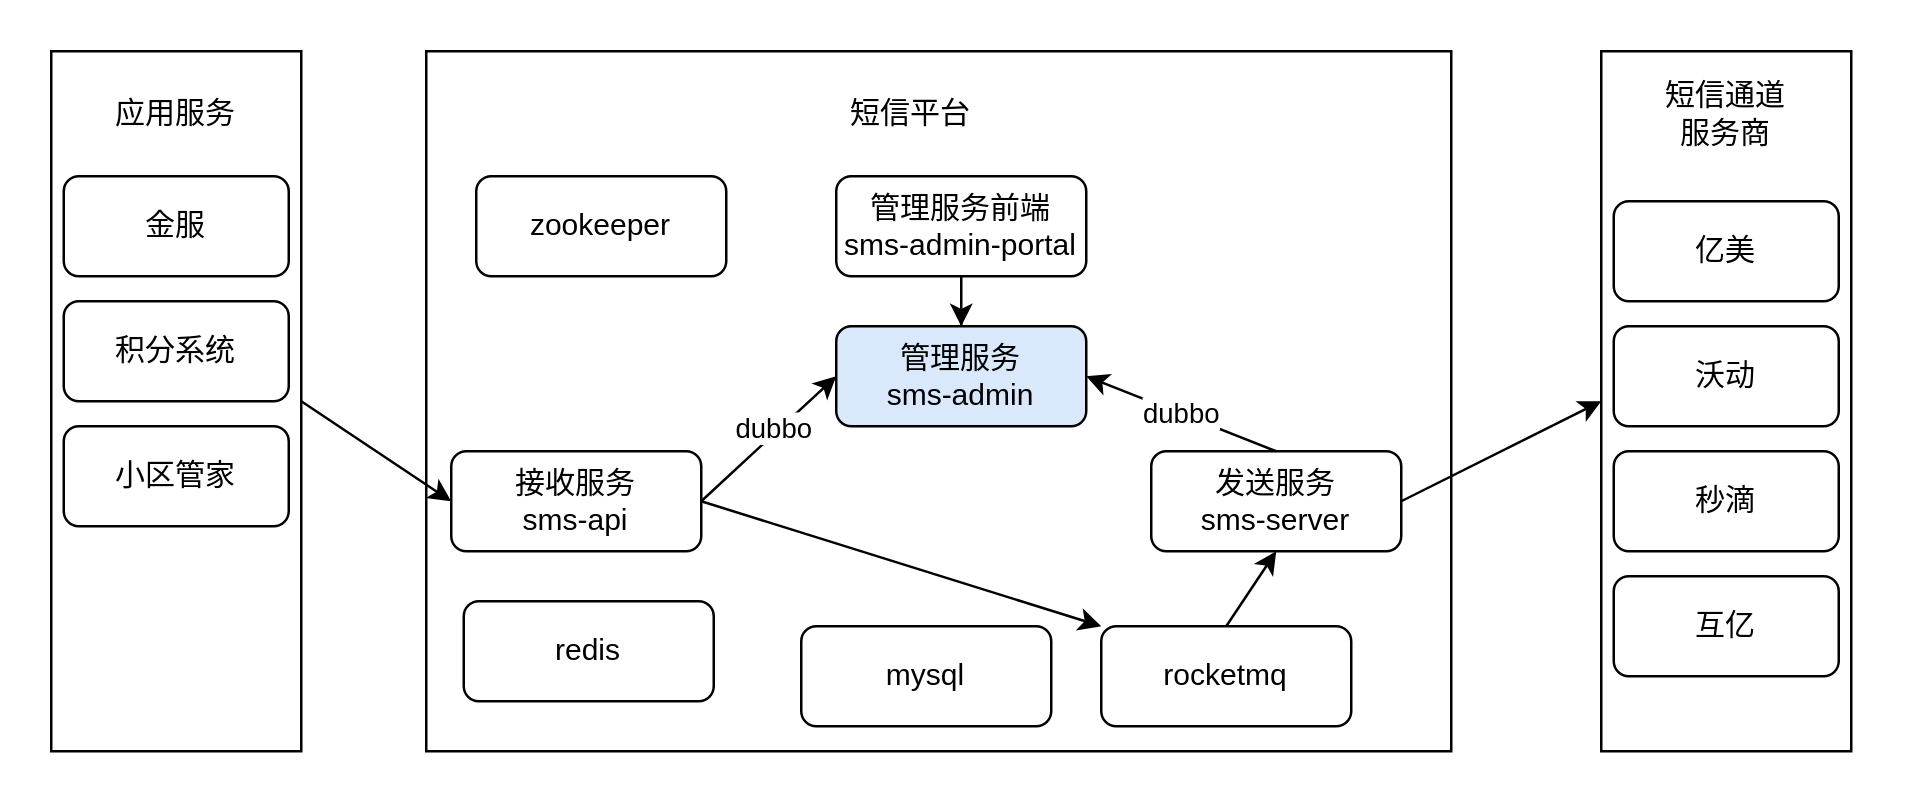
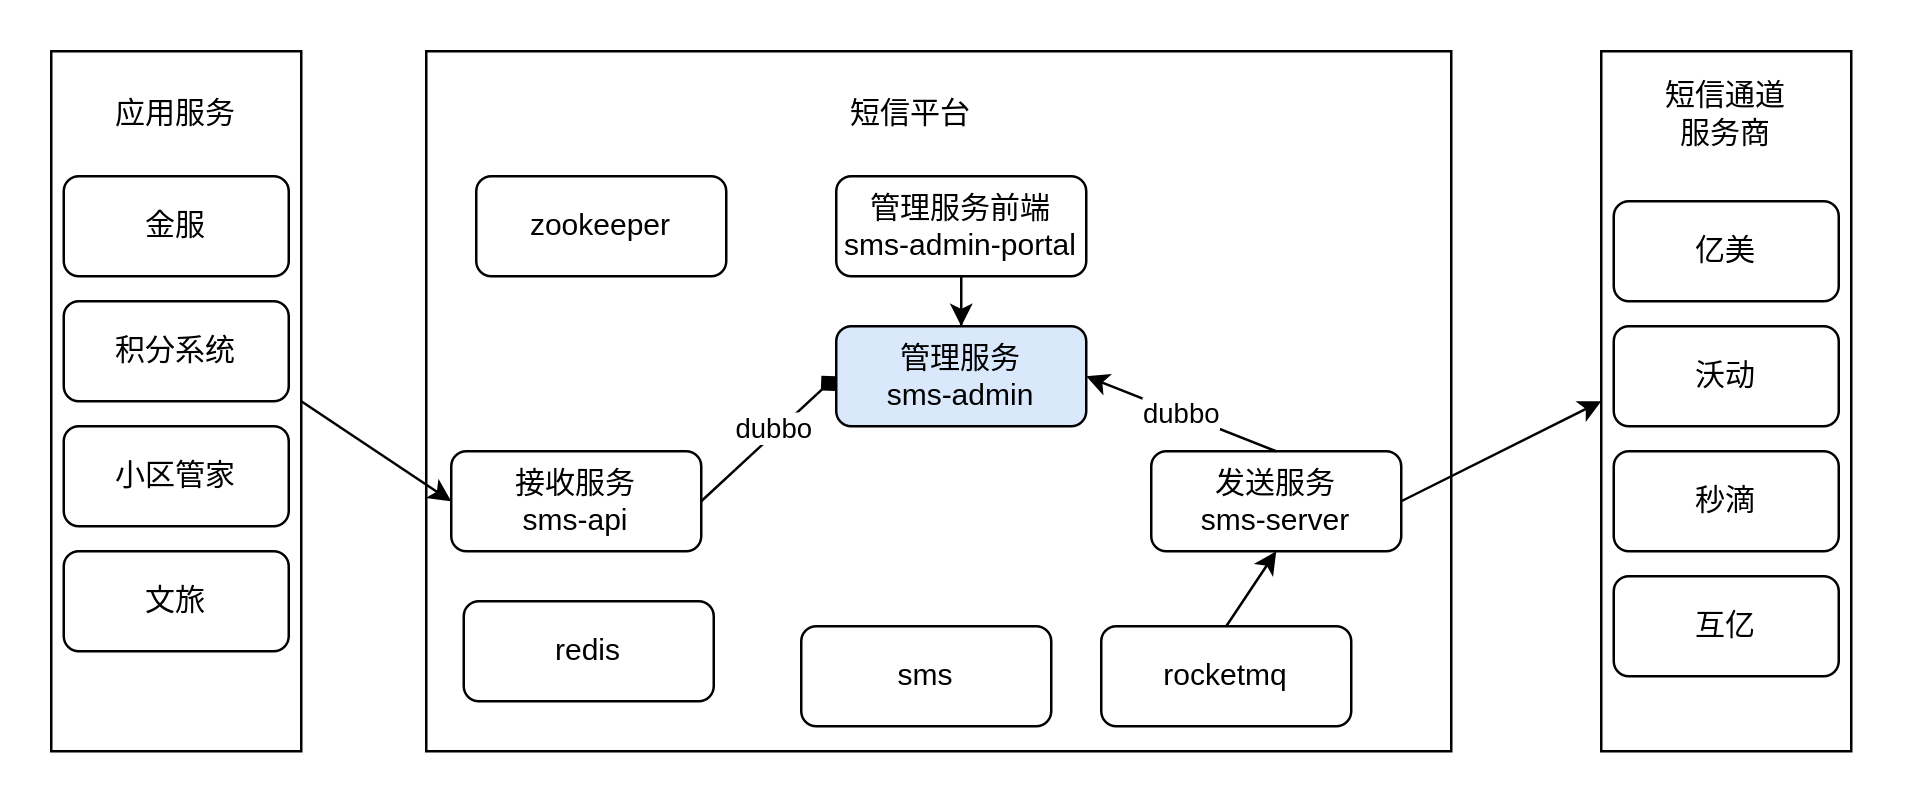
(822, 389) -> (821, 390)
(896, 562) -> none
none -> (176, 601)
(926, 676) -> (926, 676)
